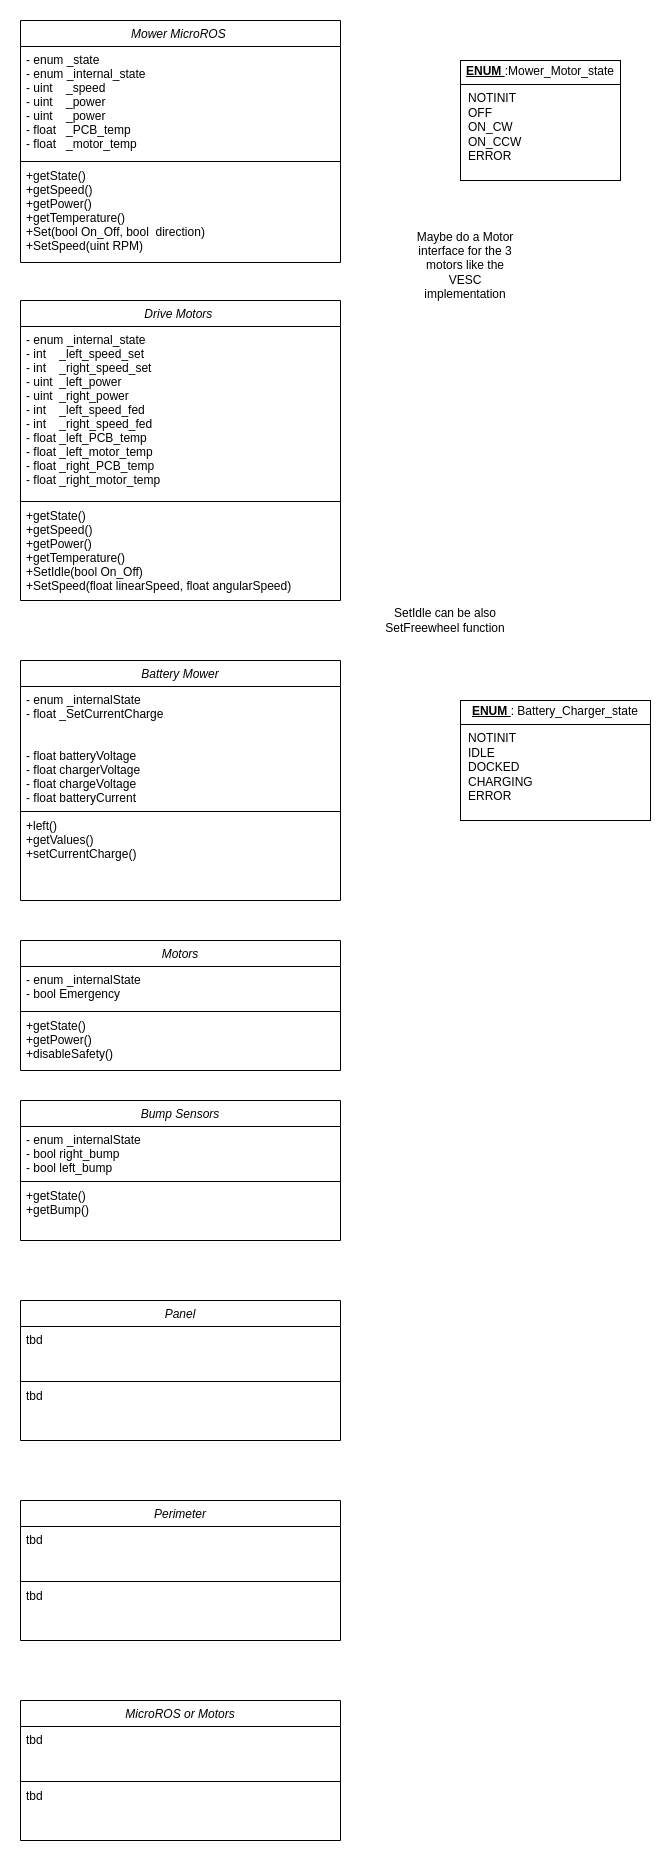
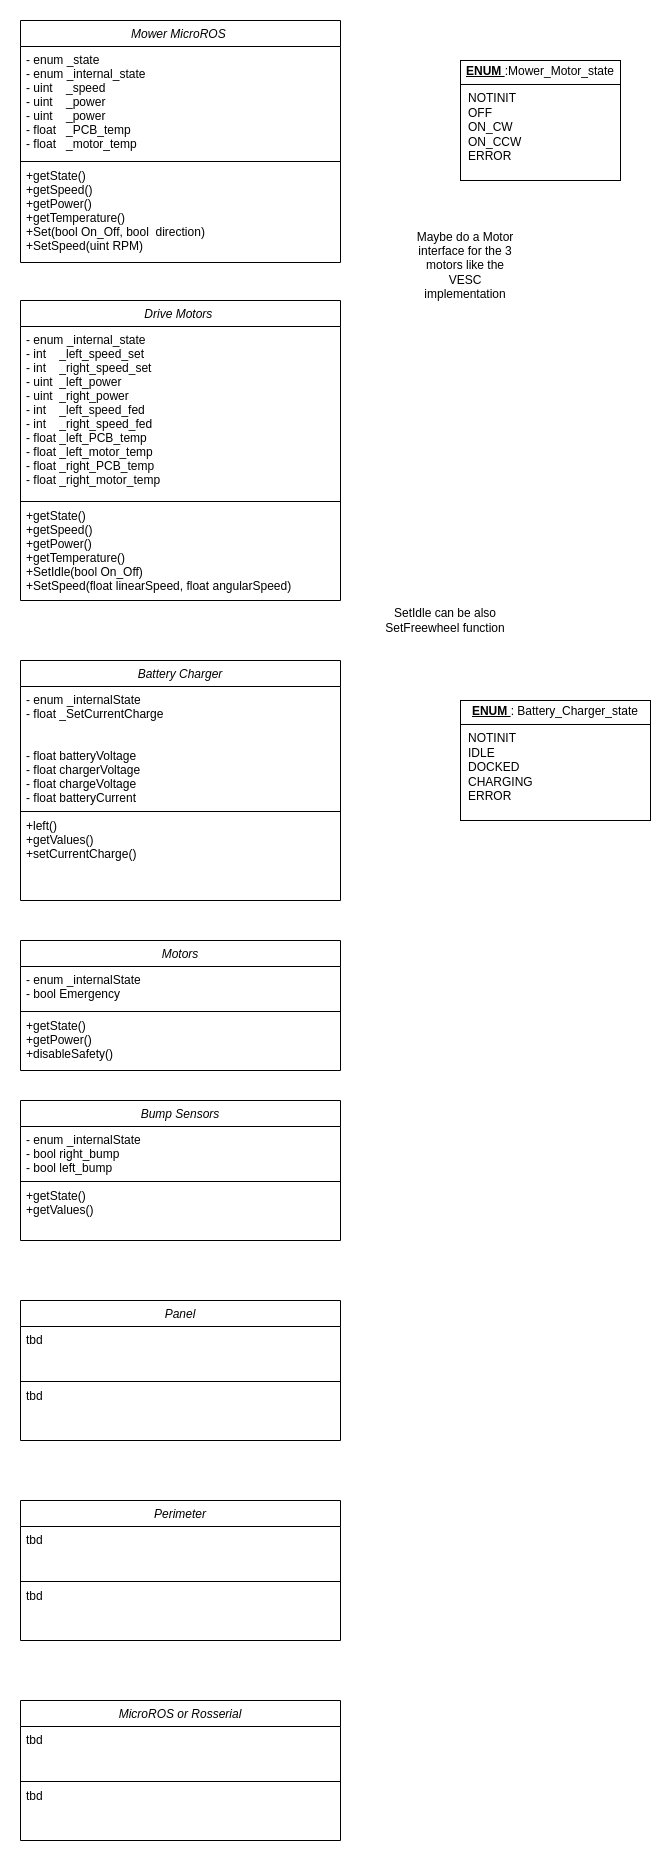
(180, 674) -> (180, 674)
(63, 1196) -> (63, 1196)
(180, 1714) -> (180, 1714)
